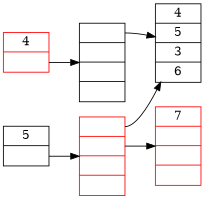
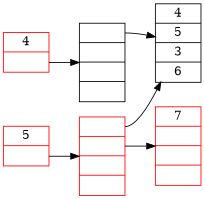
(26, 146) -> (26, 146)
